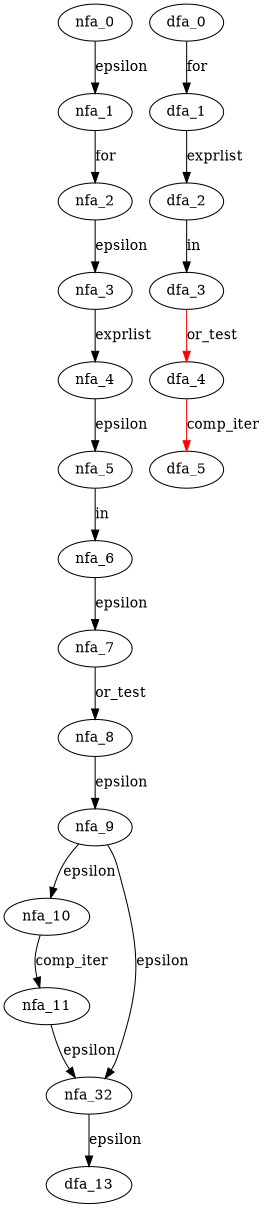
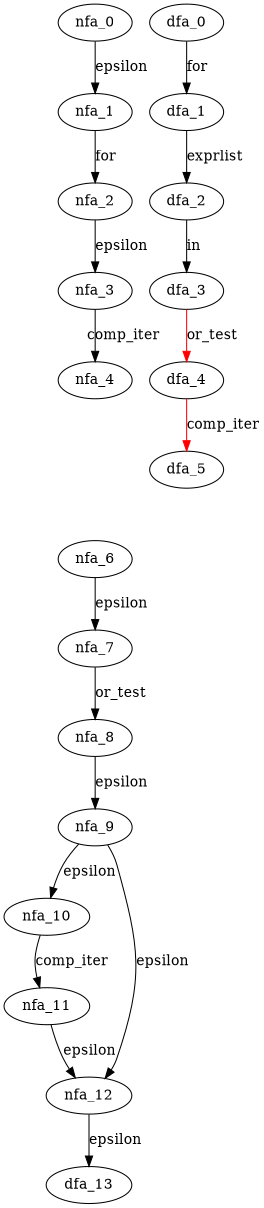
(123, 336) -> (123, 336)
(95, 470) -> none
(89, 1096) -> (89, 1096)
